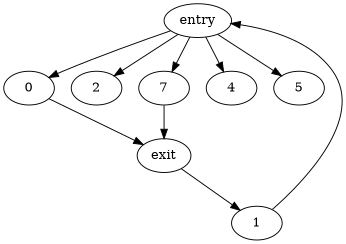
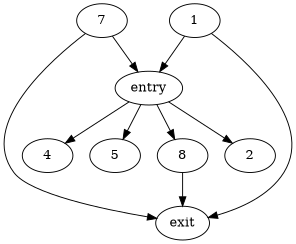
(183, 50) -> (122, 50)
(29, 88) -> (183, 156)
(207, 187) -> (289, 129)
